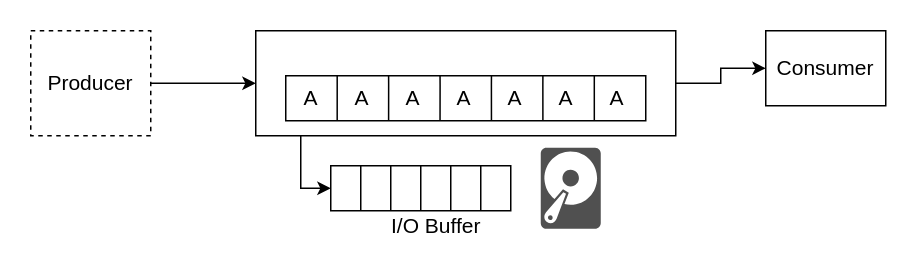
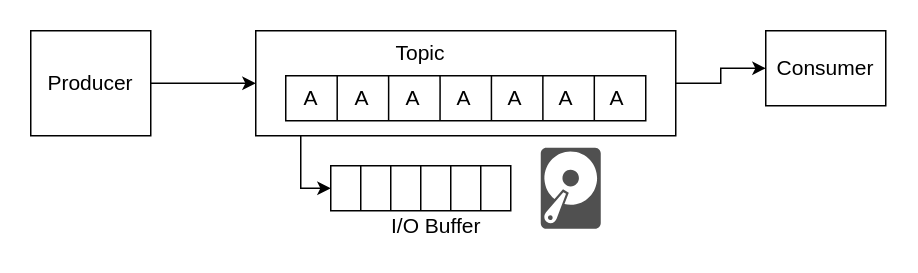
none -> (421, 53)
(91, 83) -> (91, 83)
